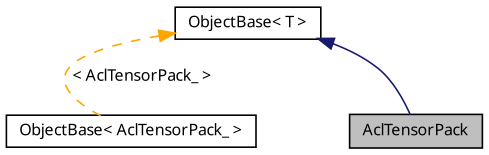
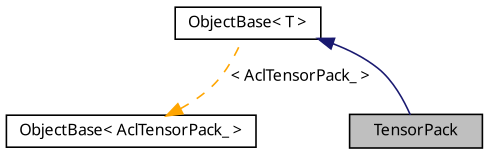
(81, 58) -> (218, 80)
(416, 131) -> (416, 131)
